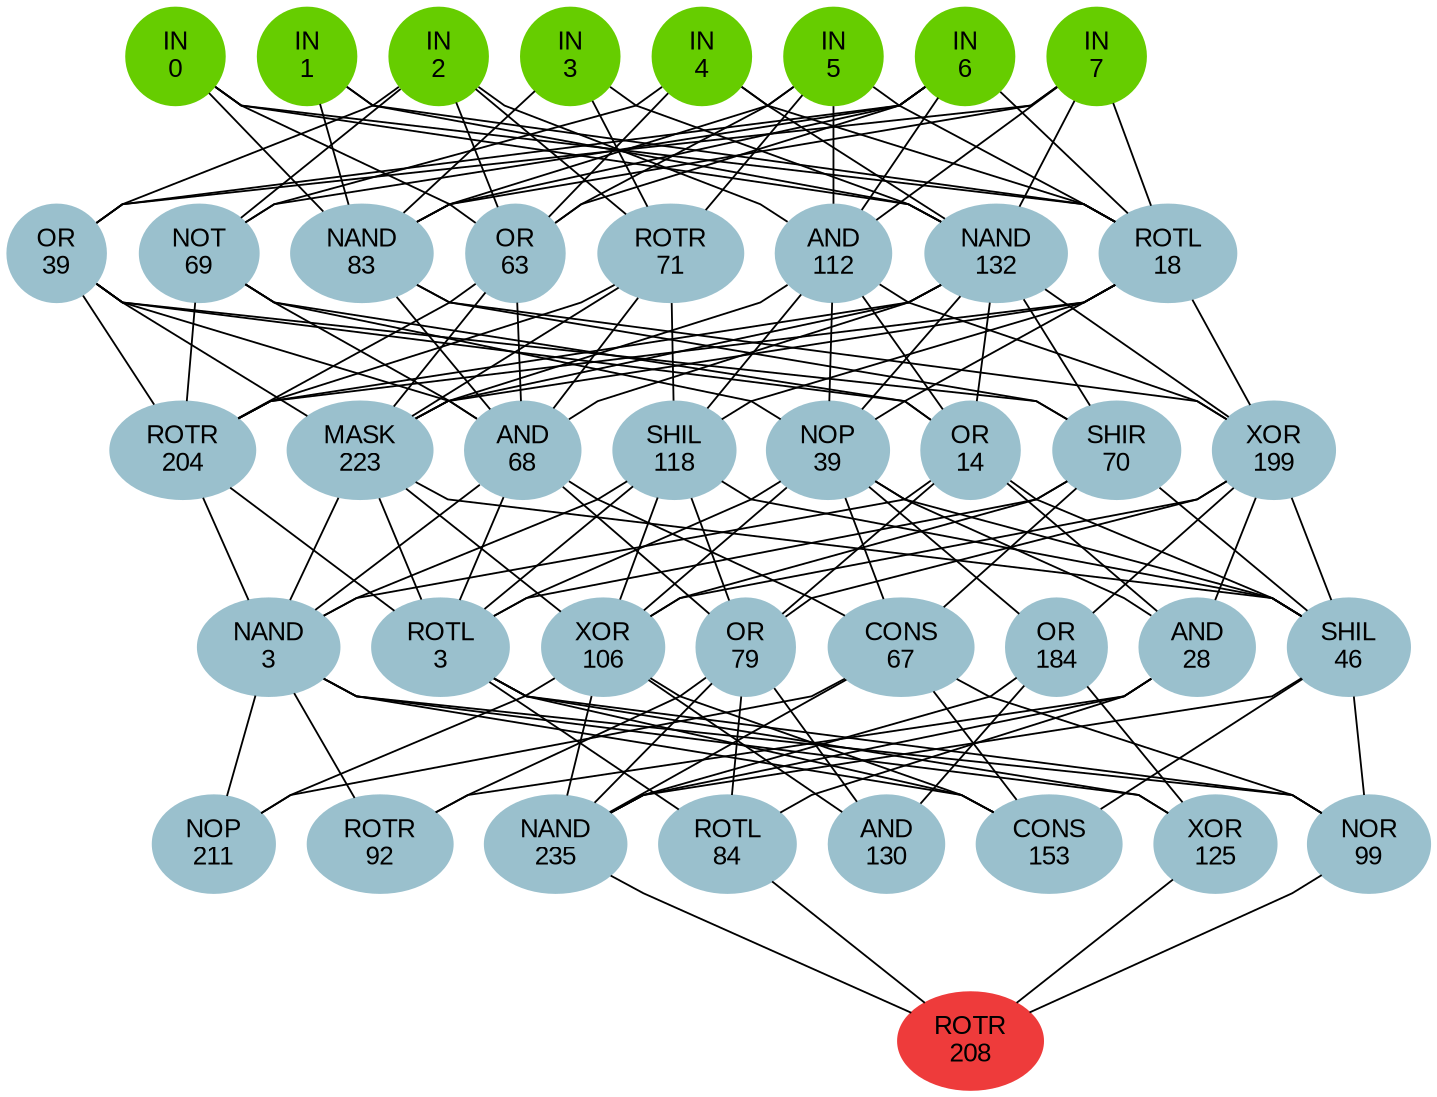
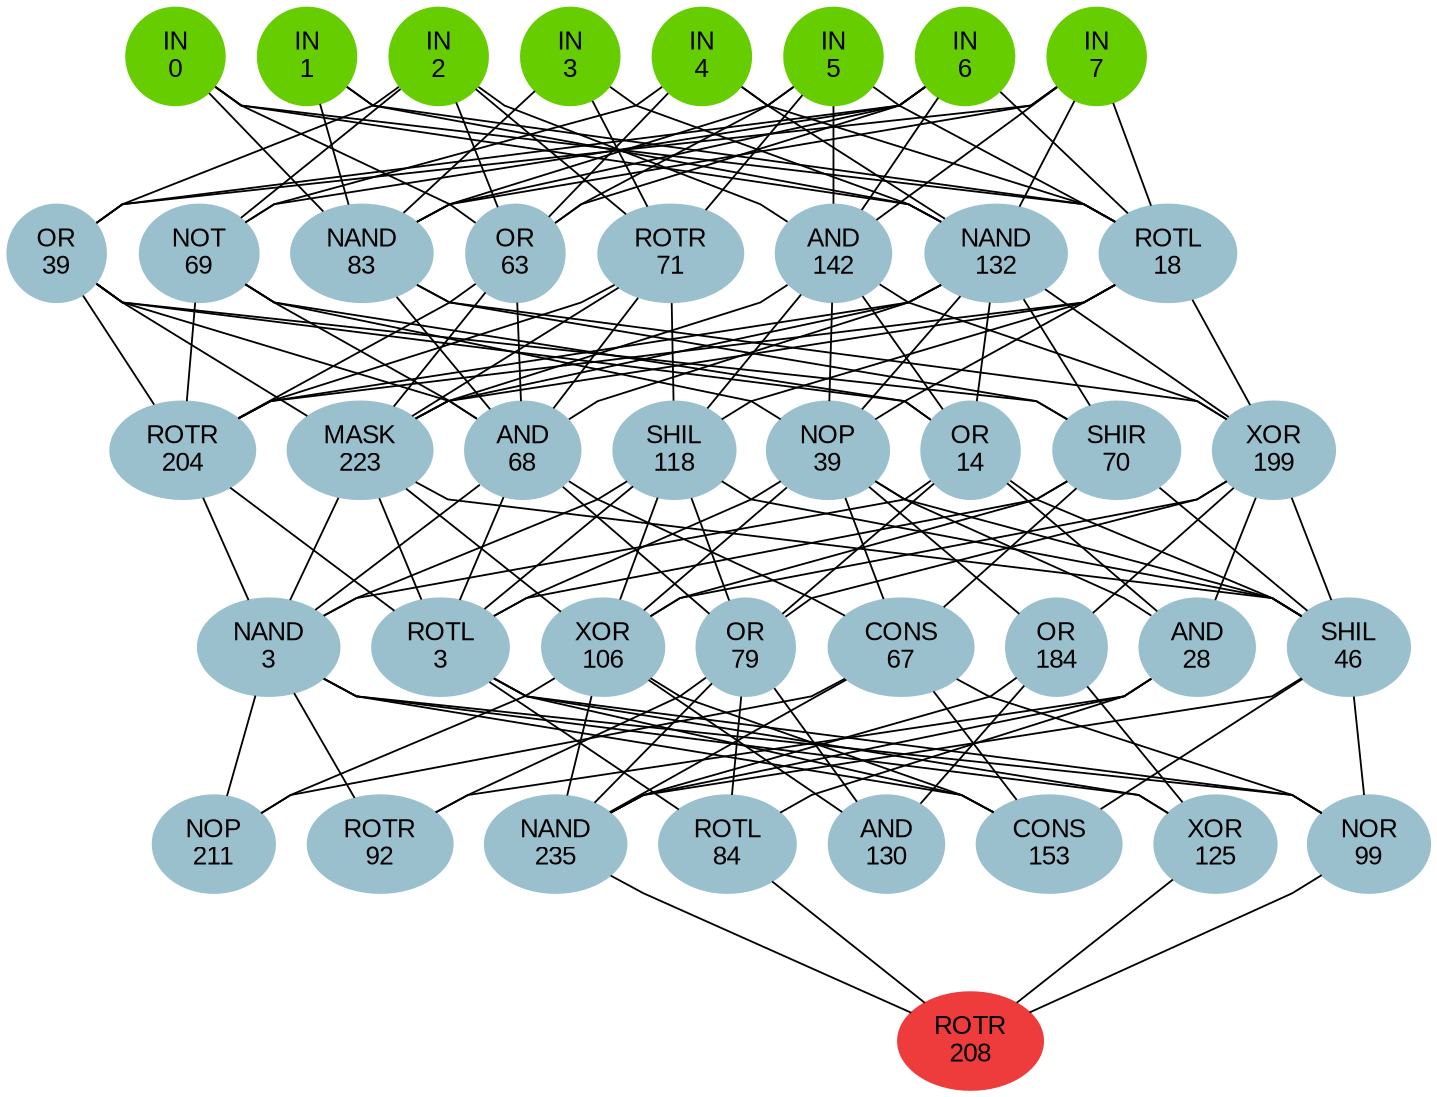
(833, 253) -> (833, 253)
